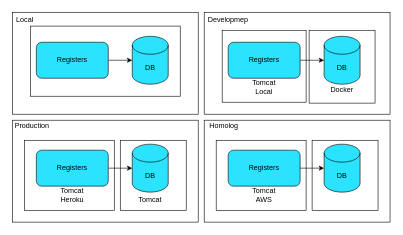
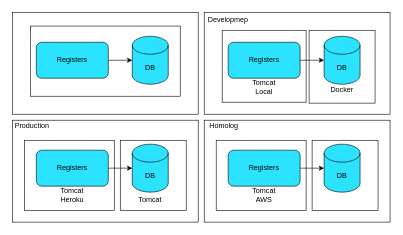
(25, 20) -> none
